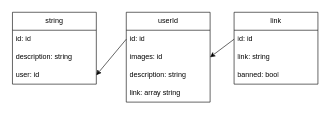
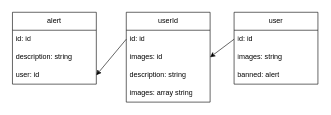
(54, 21) -> (54, 21)
(276, 21) -> (276, 21)
(257, 57) -> (262, 57)
(259, 75) -> (261, 75)
(161, 93) -> (166, 93)
